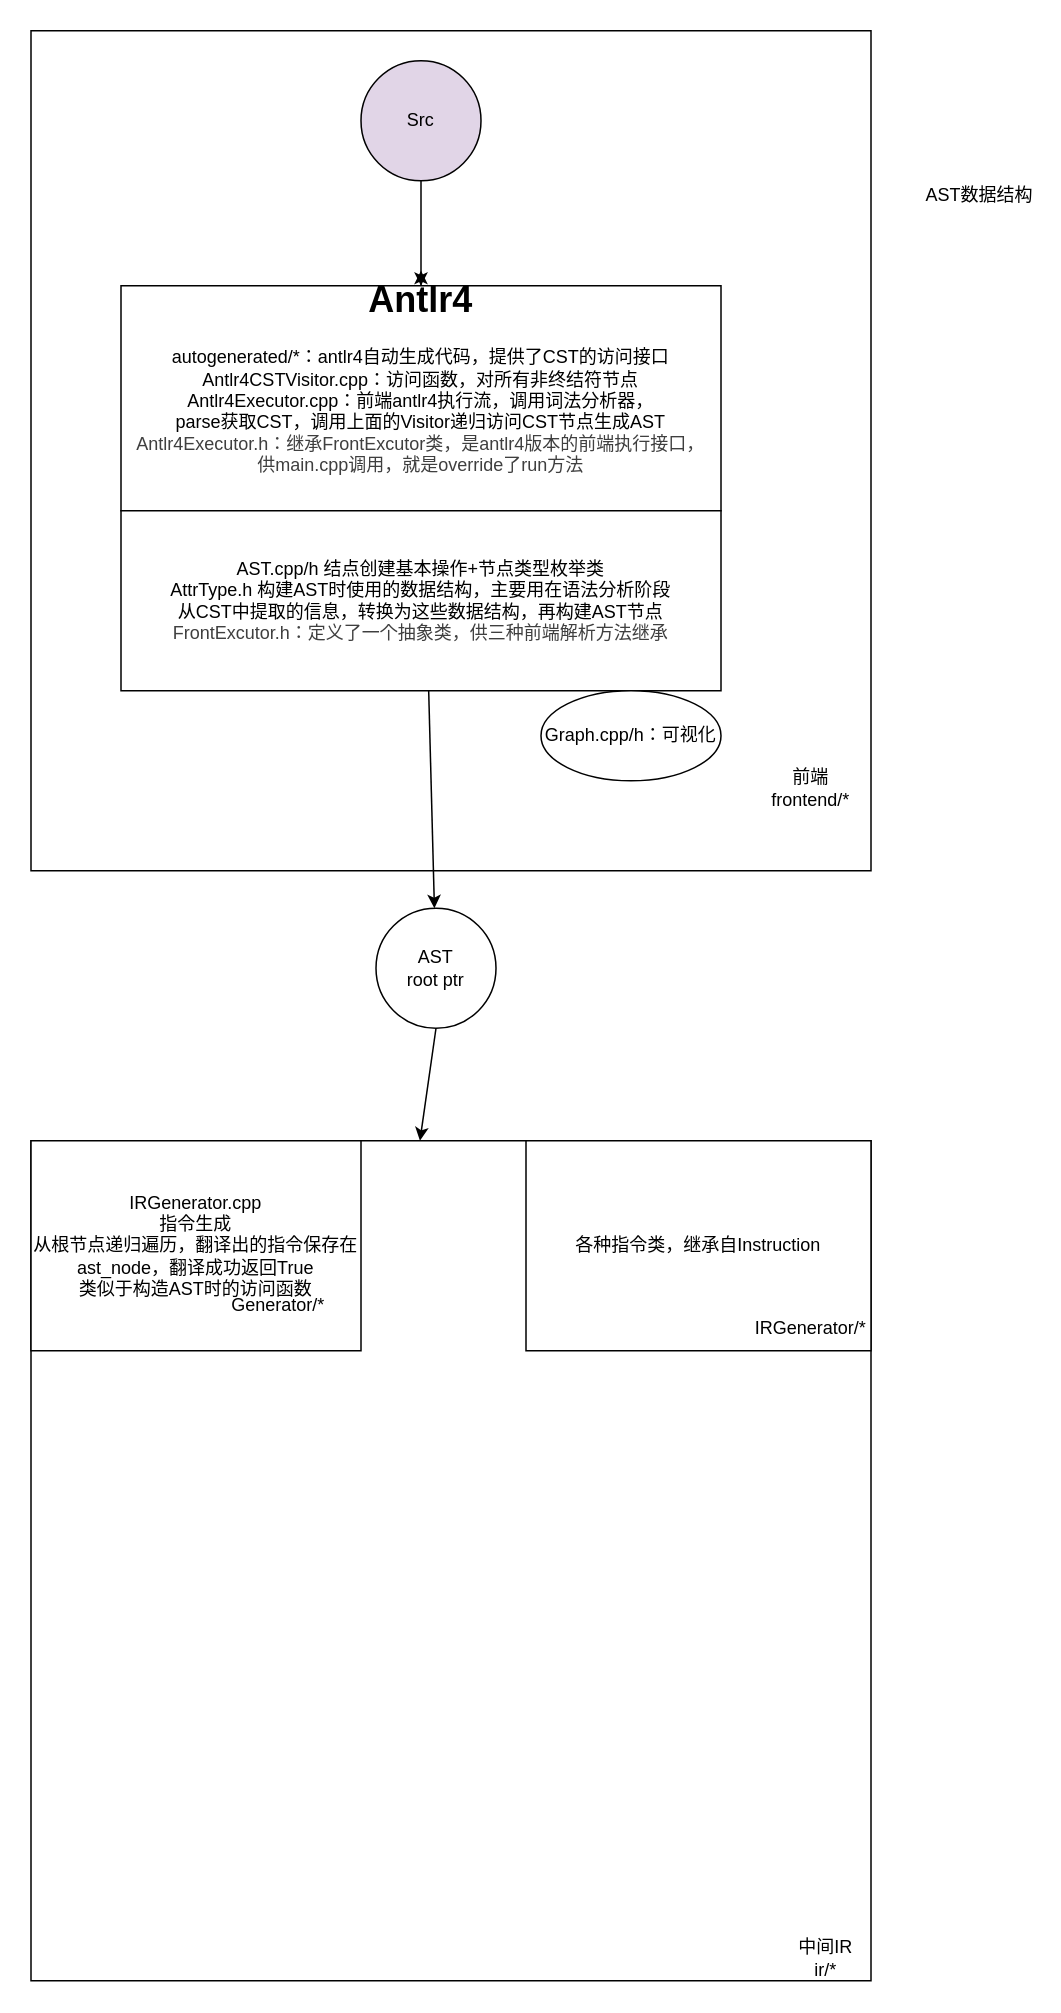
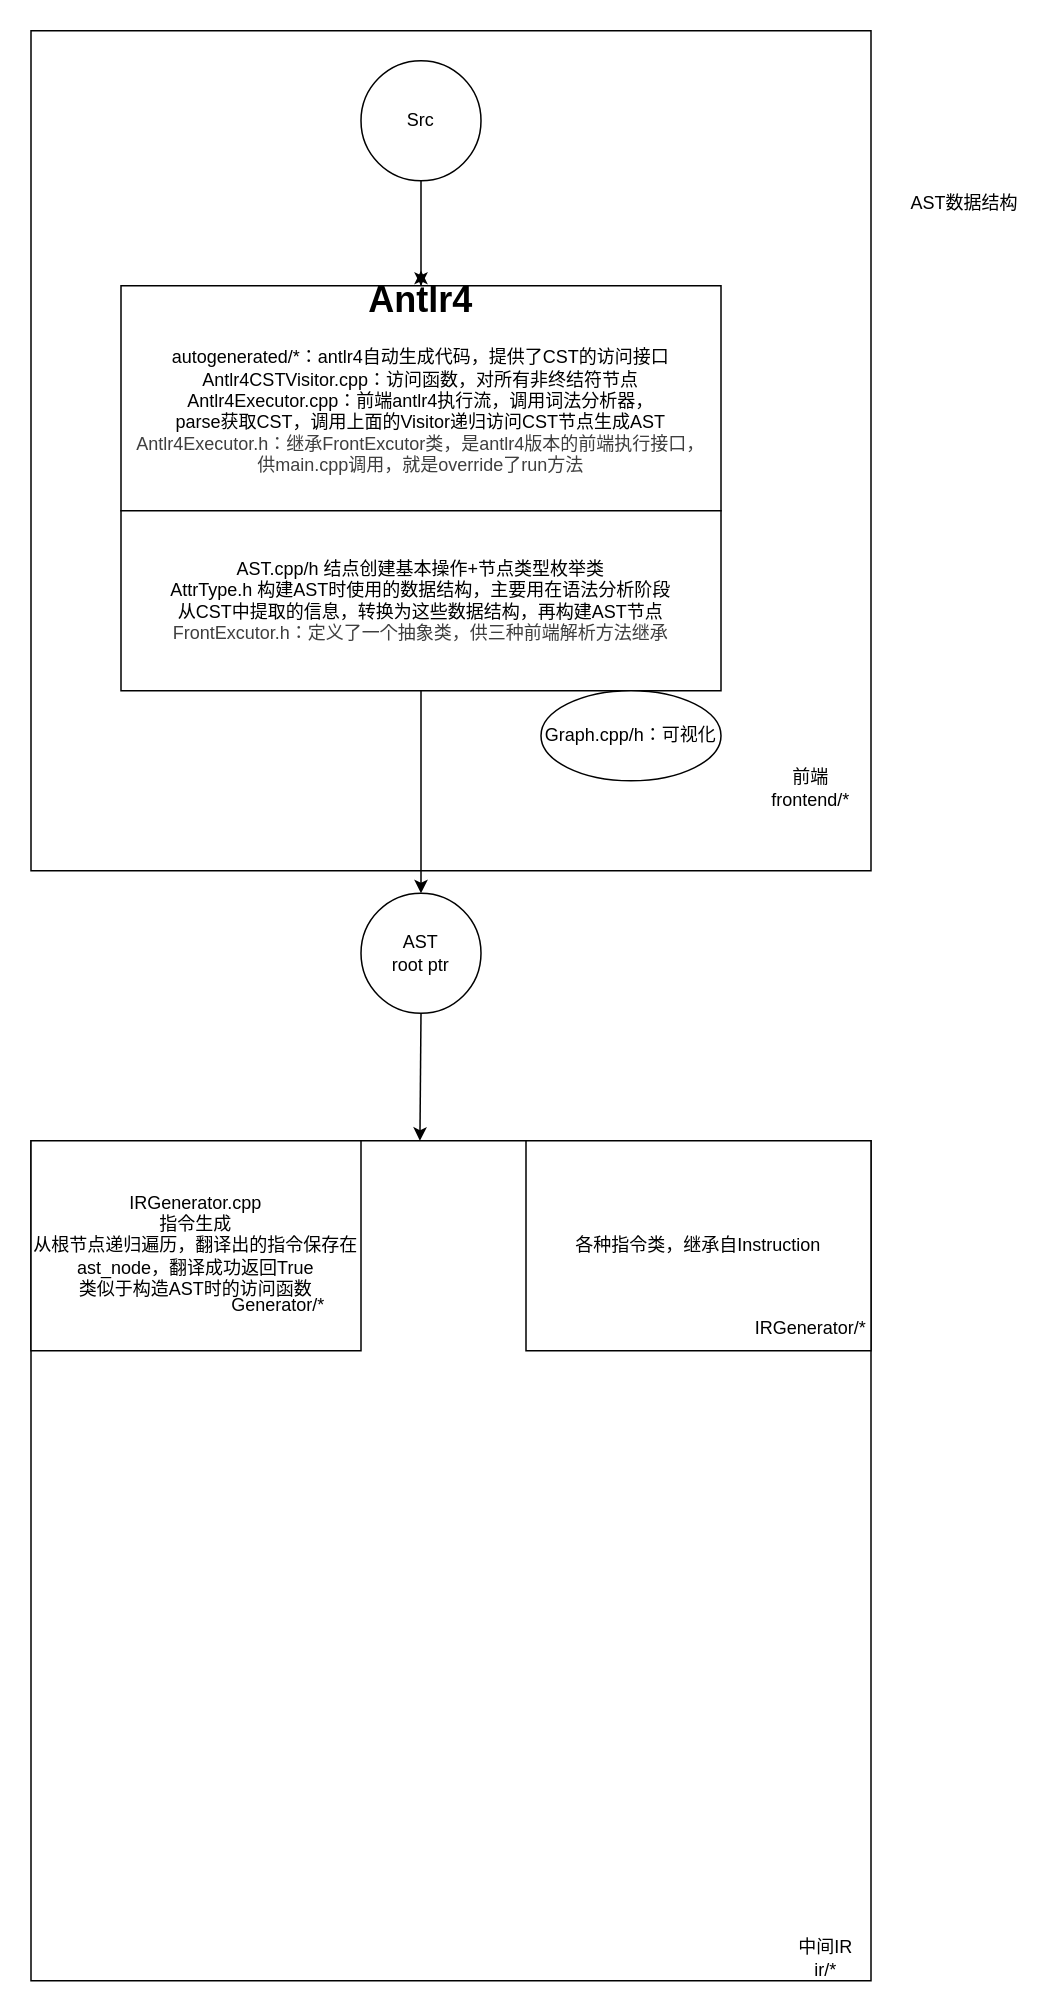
(421, 121) -> (421, 121)
(980, 196) -> (965, 203)
(436, 968) -> (421, 953)
